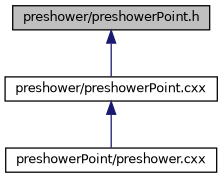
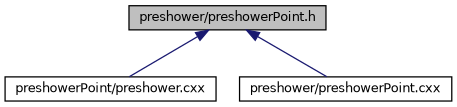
(111, 131) -> (163, 57)
